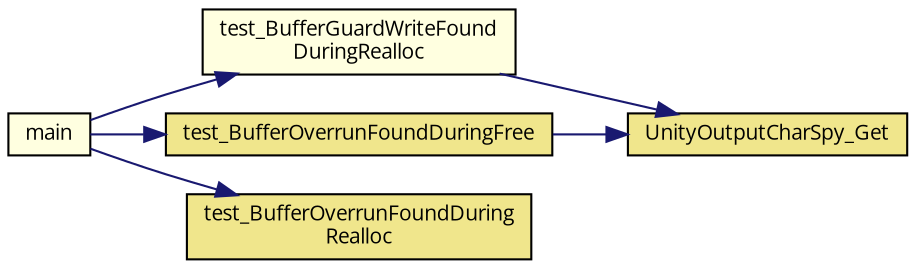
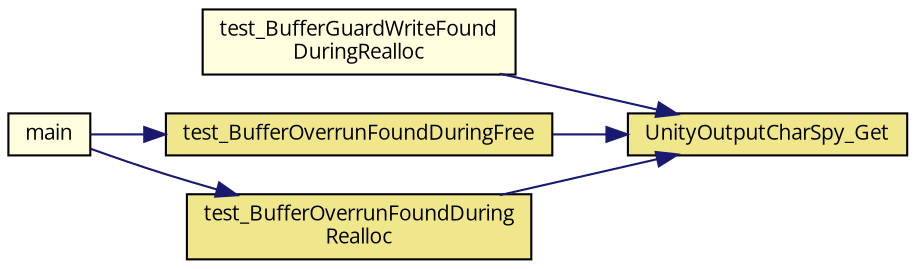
(153, 98) -> none
none -> (578, 177)
